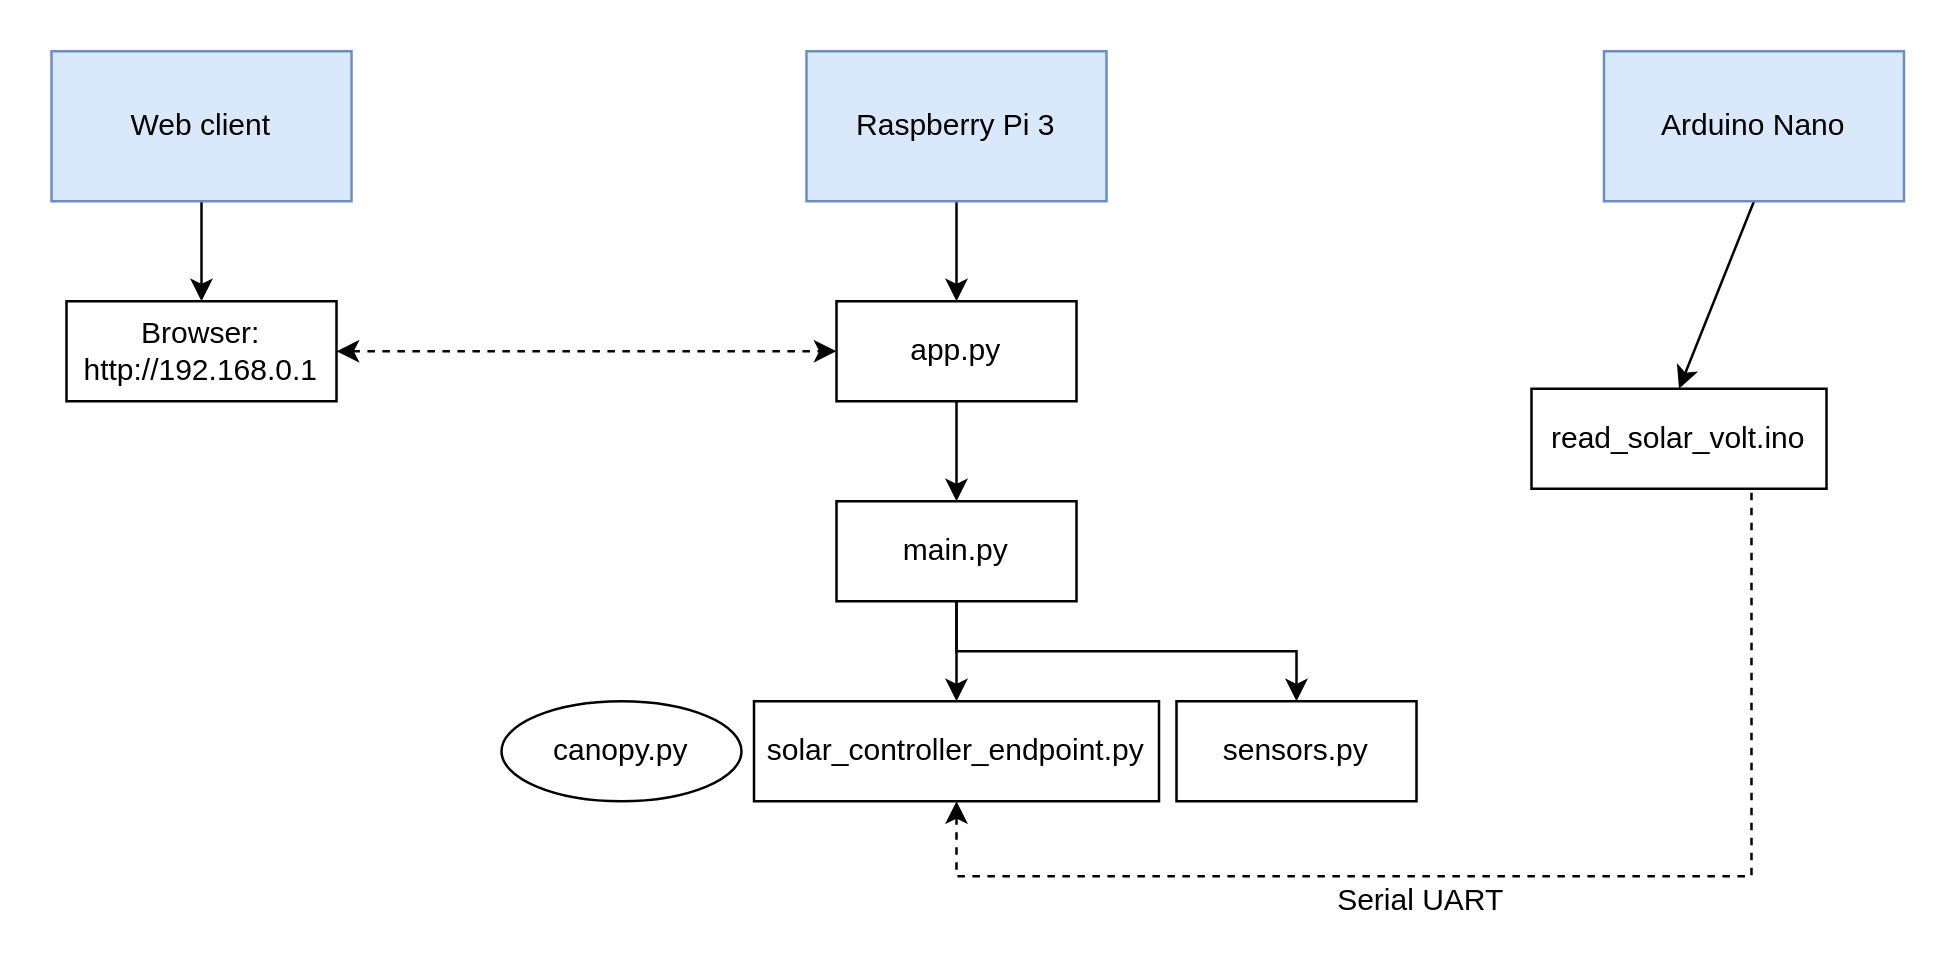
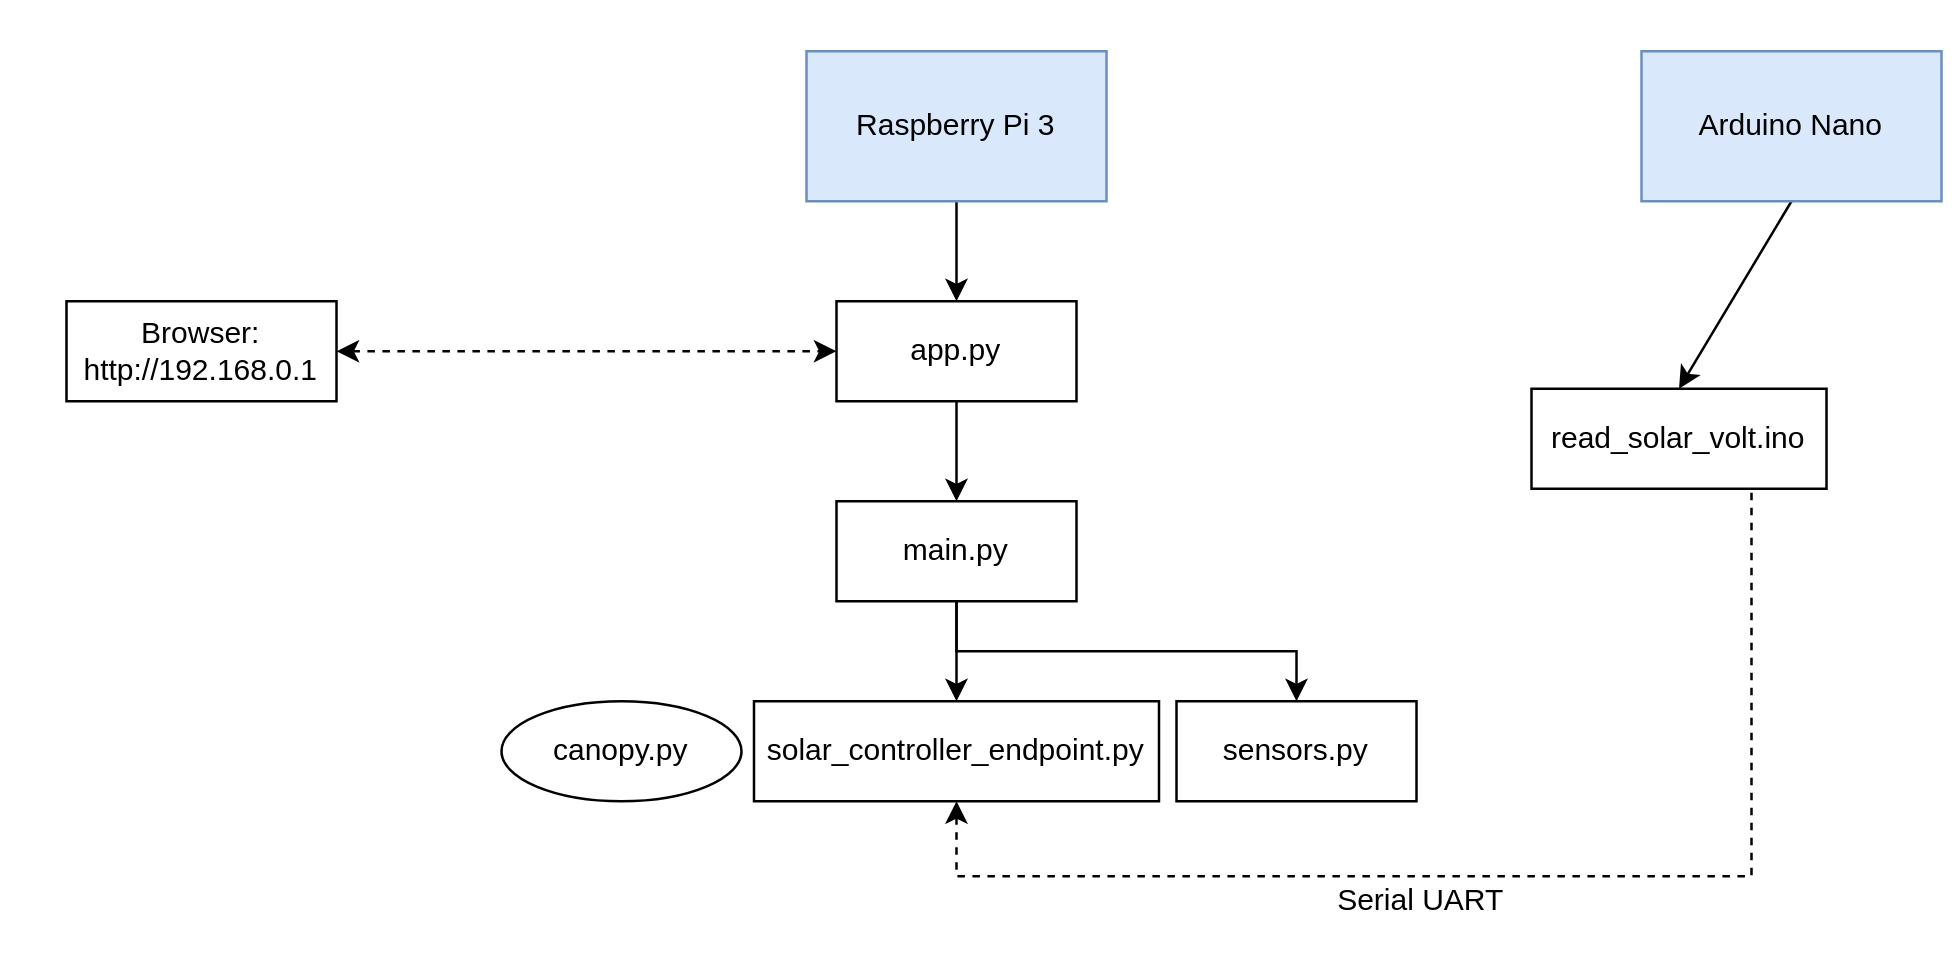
(201, 126) -> none
(1754, 126) -> (1791, 126)
(201, 243) -> none
